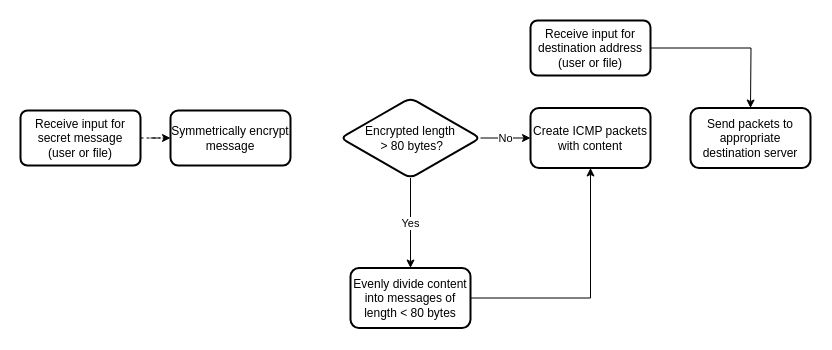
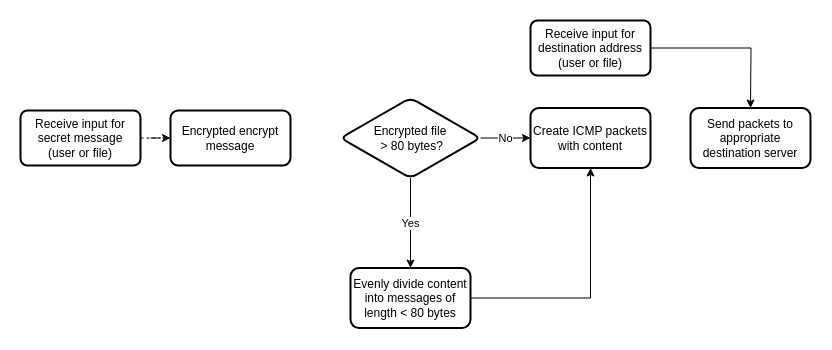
(231, 139) -> (231, 139)
(411, 139) -> (411, 139)
